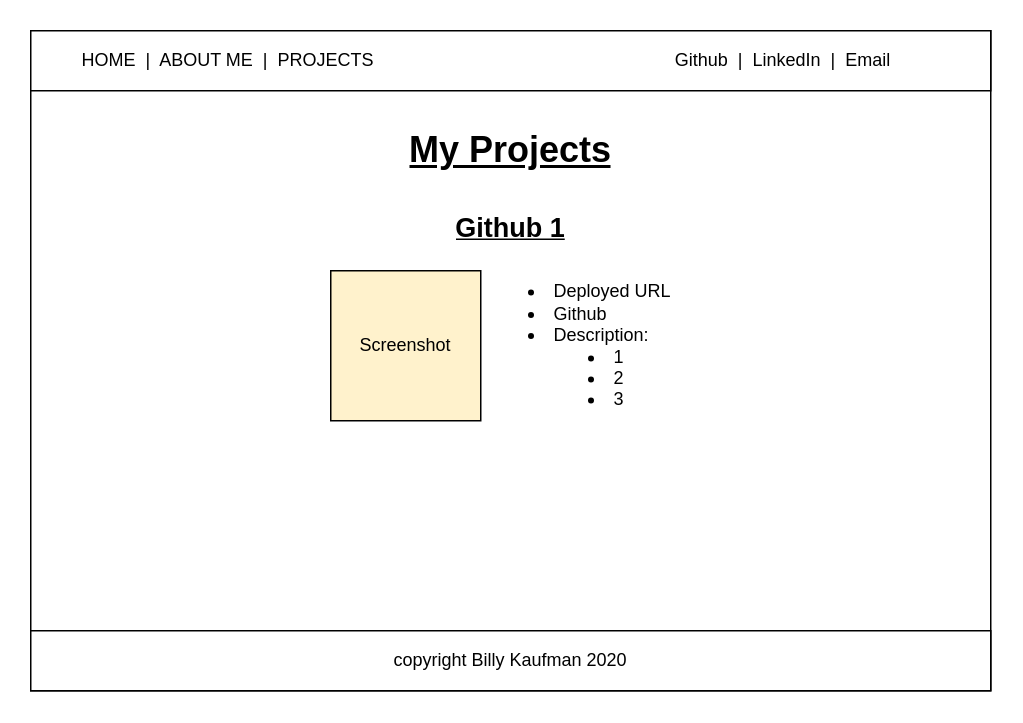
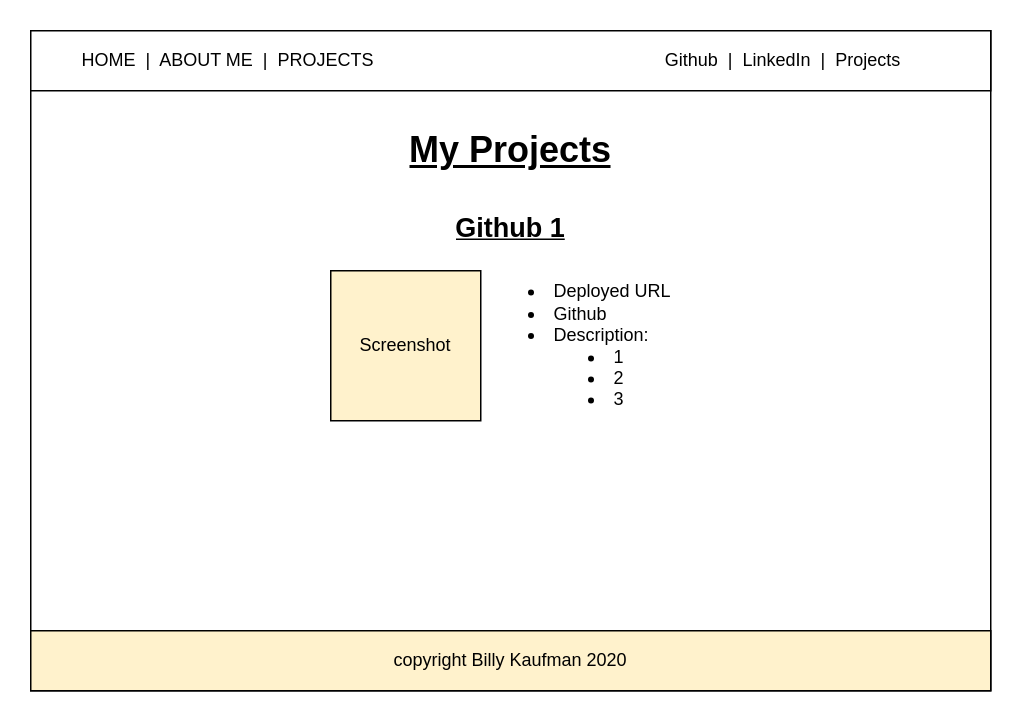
(788, 61) -> (788, 61)
(511, 661) -> (511, 661)
